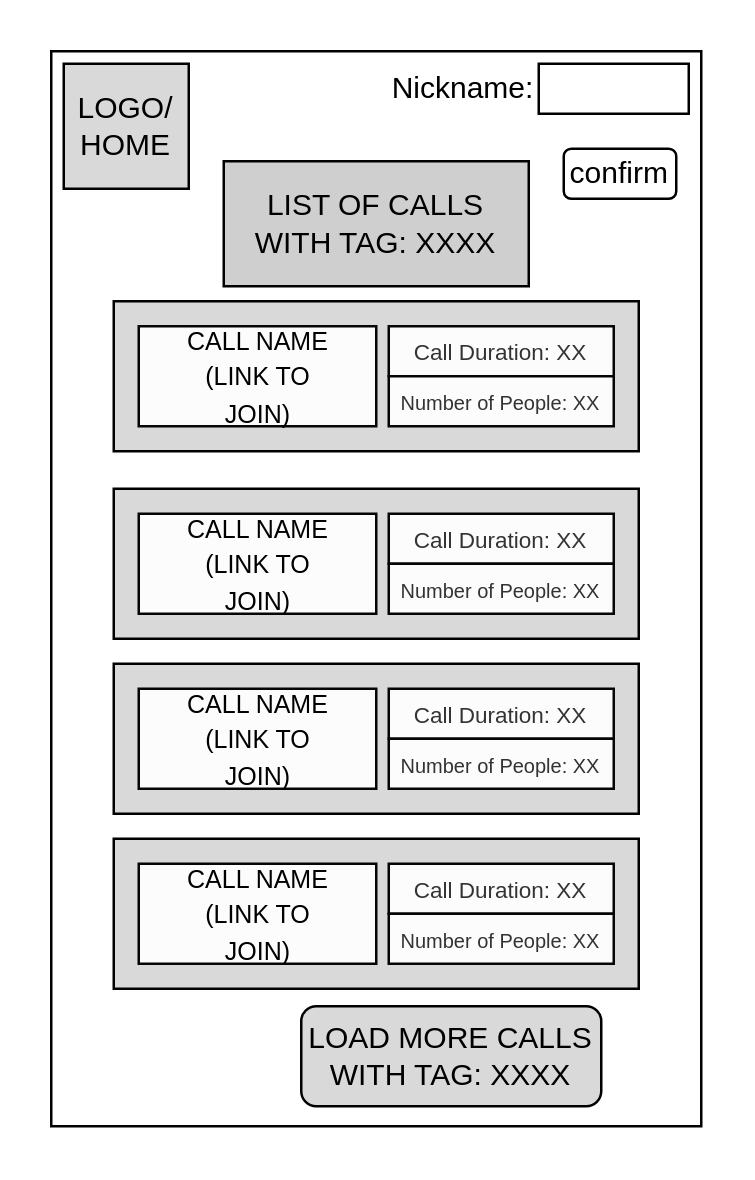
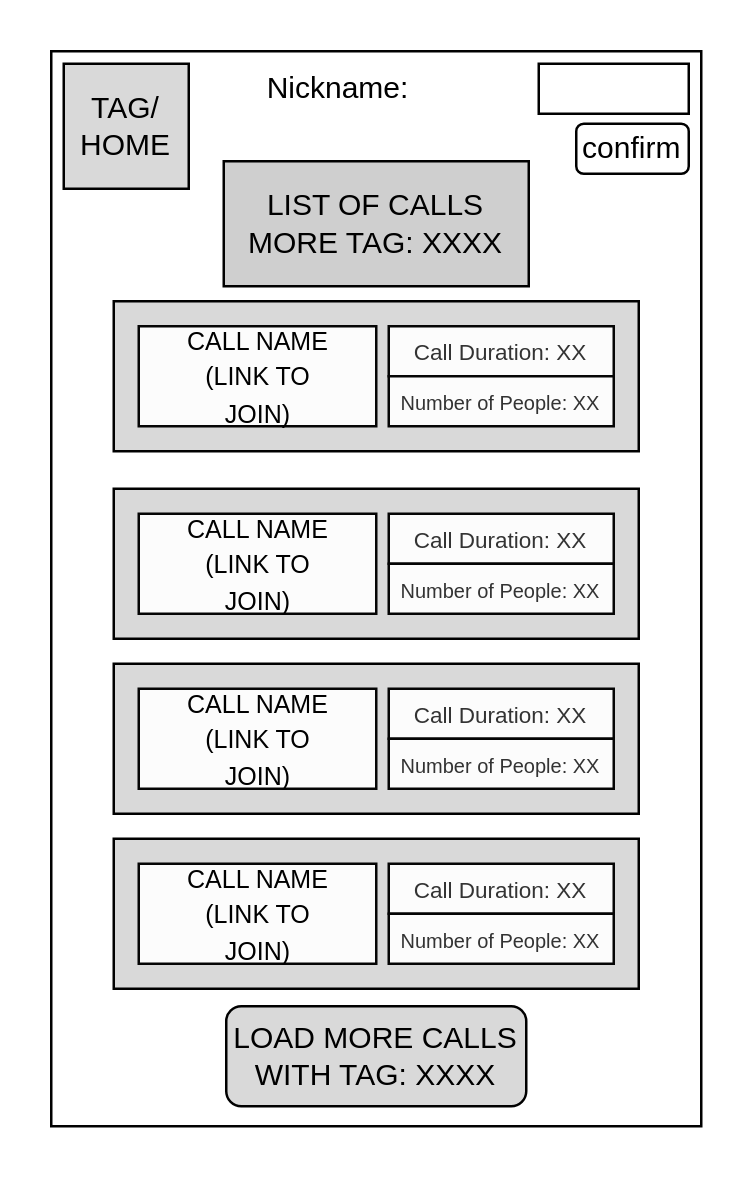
(464, 89) -> (339, 89)
(126, 126) -> (126, 126)
(620, 174) -> (633, 149)
(376, 224) -> (376, 224)
(451, 1056) -> (376, 1056)
